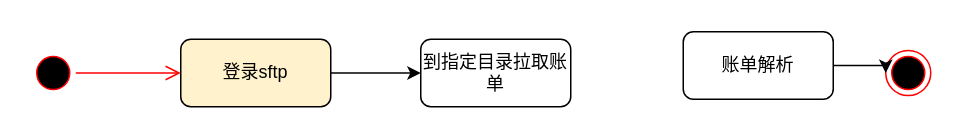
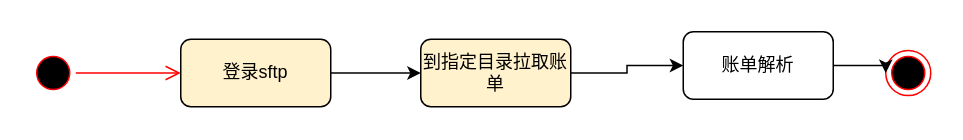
(496, 73) -> (496, 73)
none -> (625, 73)
